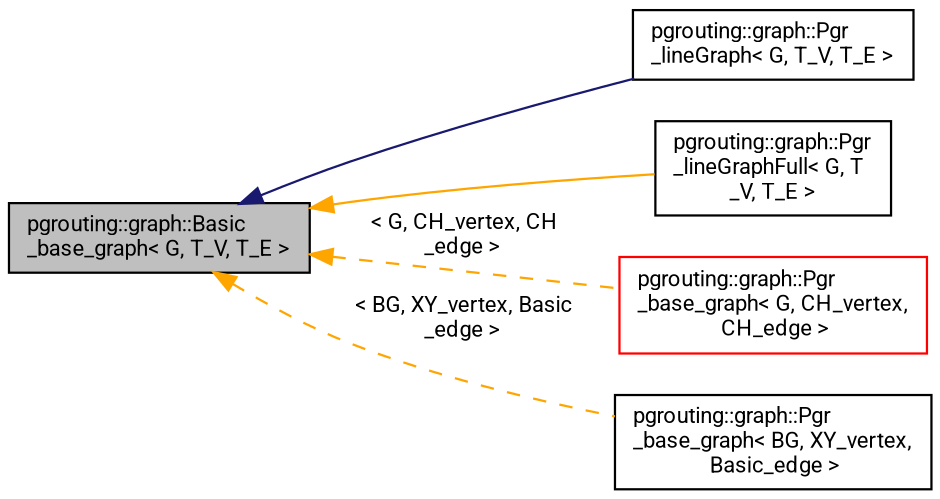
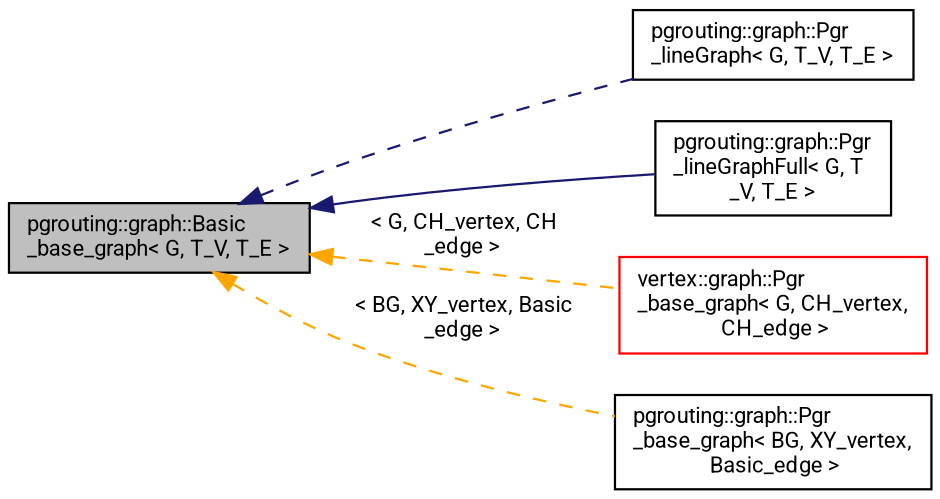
(446, 131) -> (446, 131)
(493, 186) -> (493, 186)
(773, 305) -> (773, 305)
